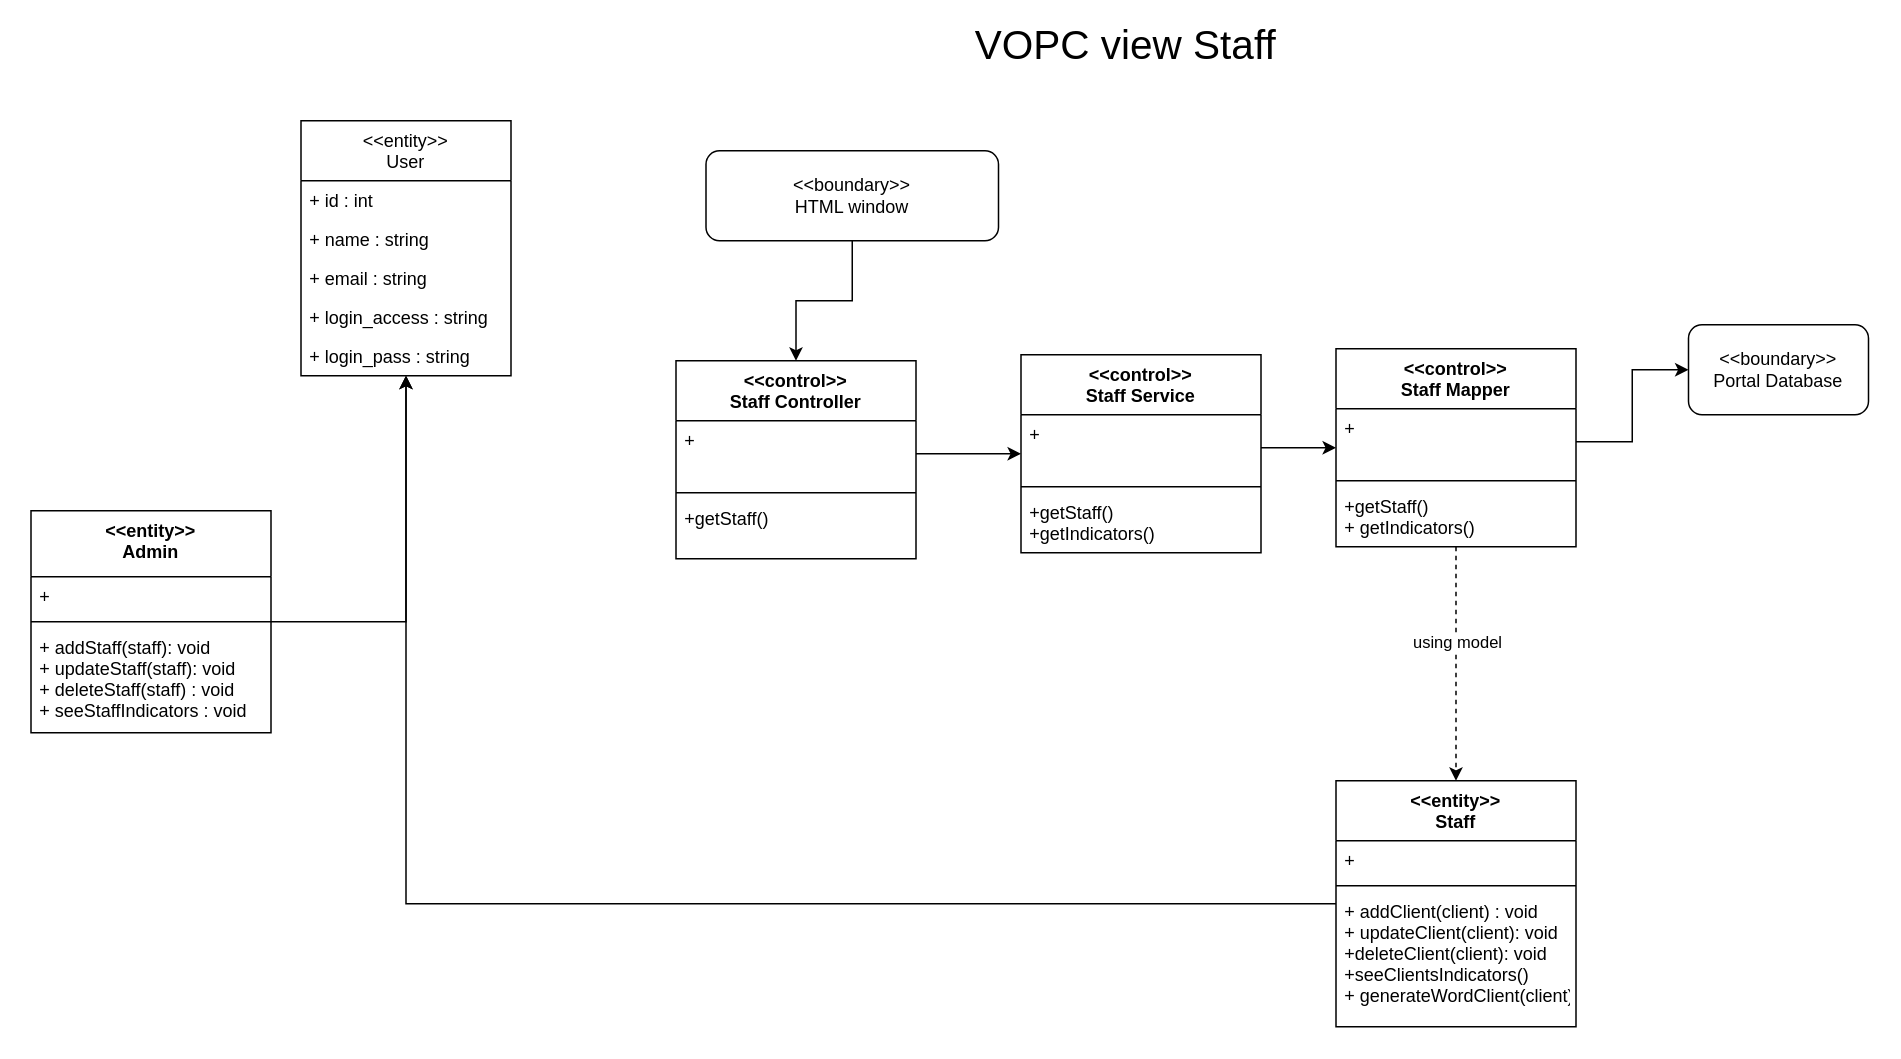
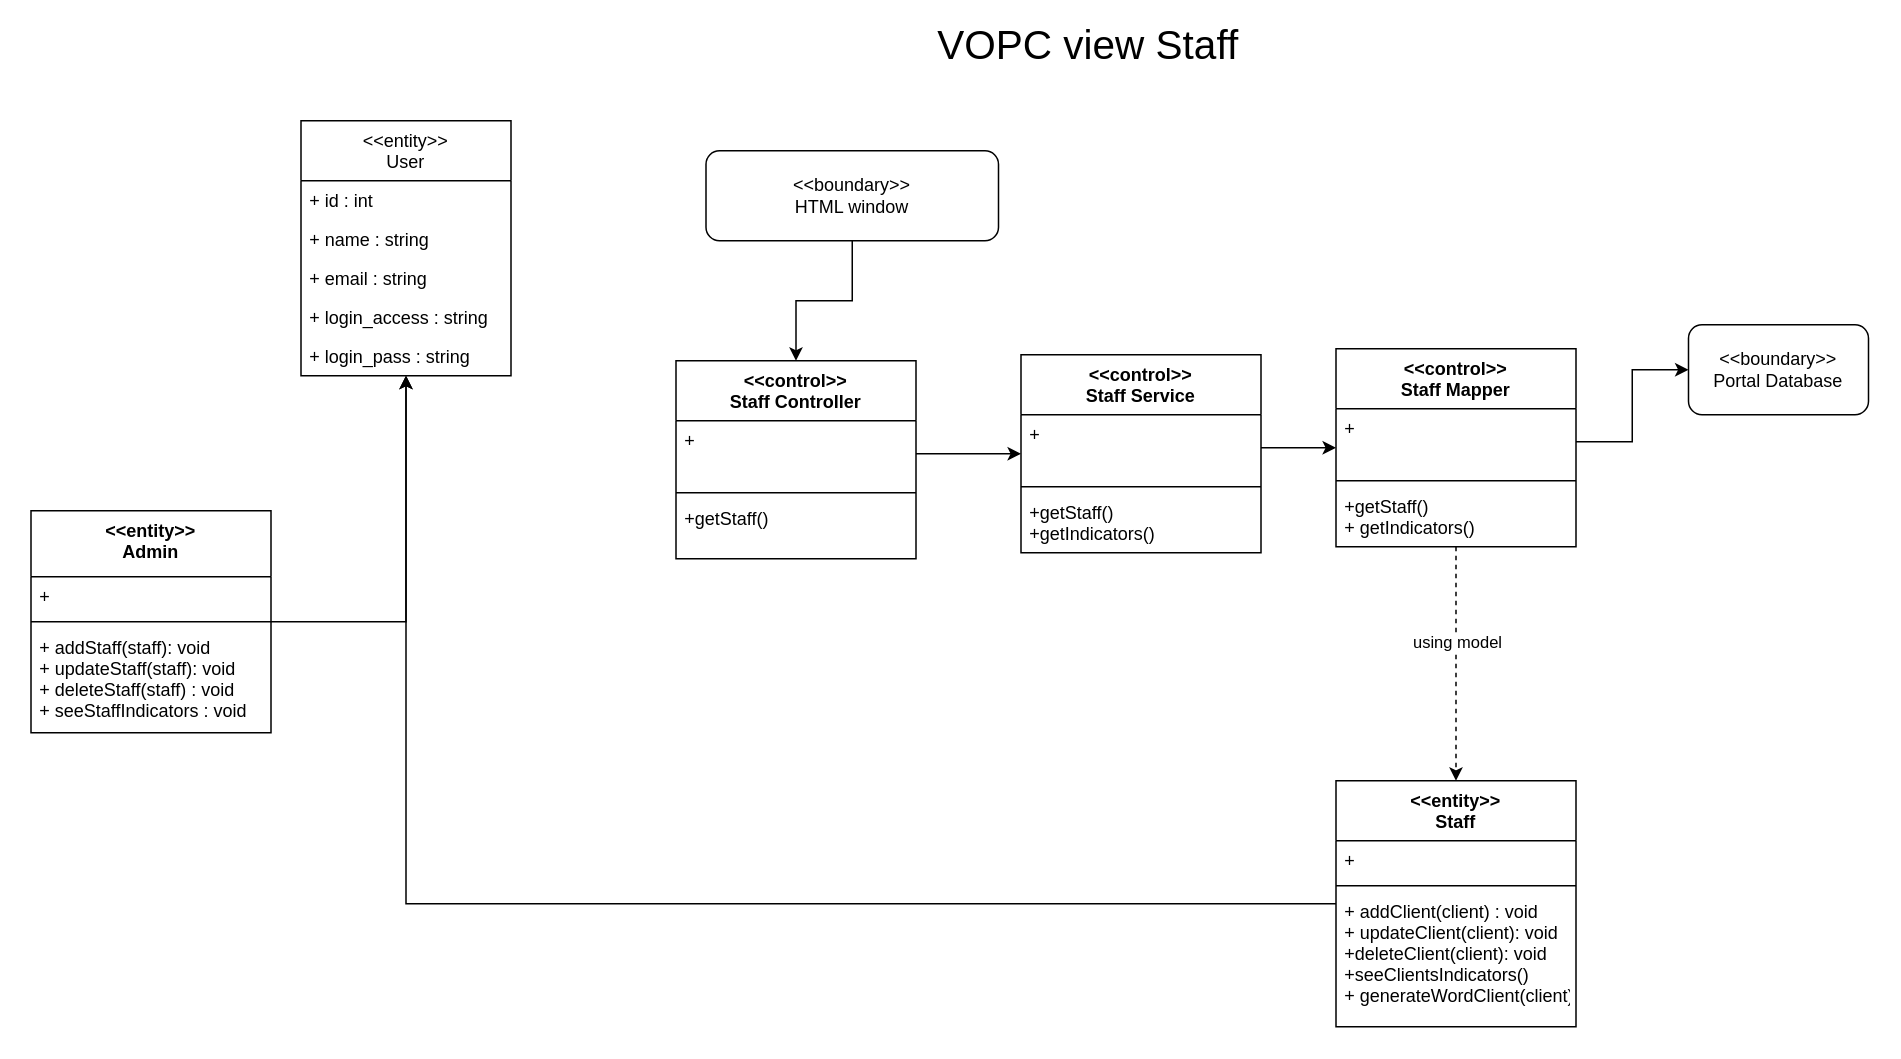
(1126, 46) -> (1088, 46)
